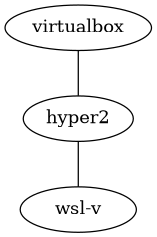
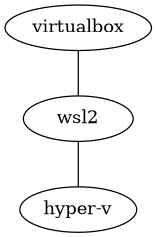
(78, 119) -> (78, 119)
(78, 210) -> (78, 210)
